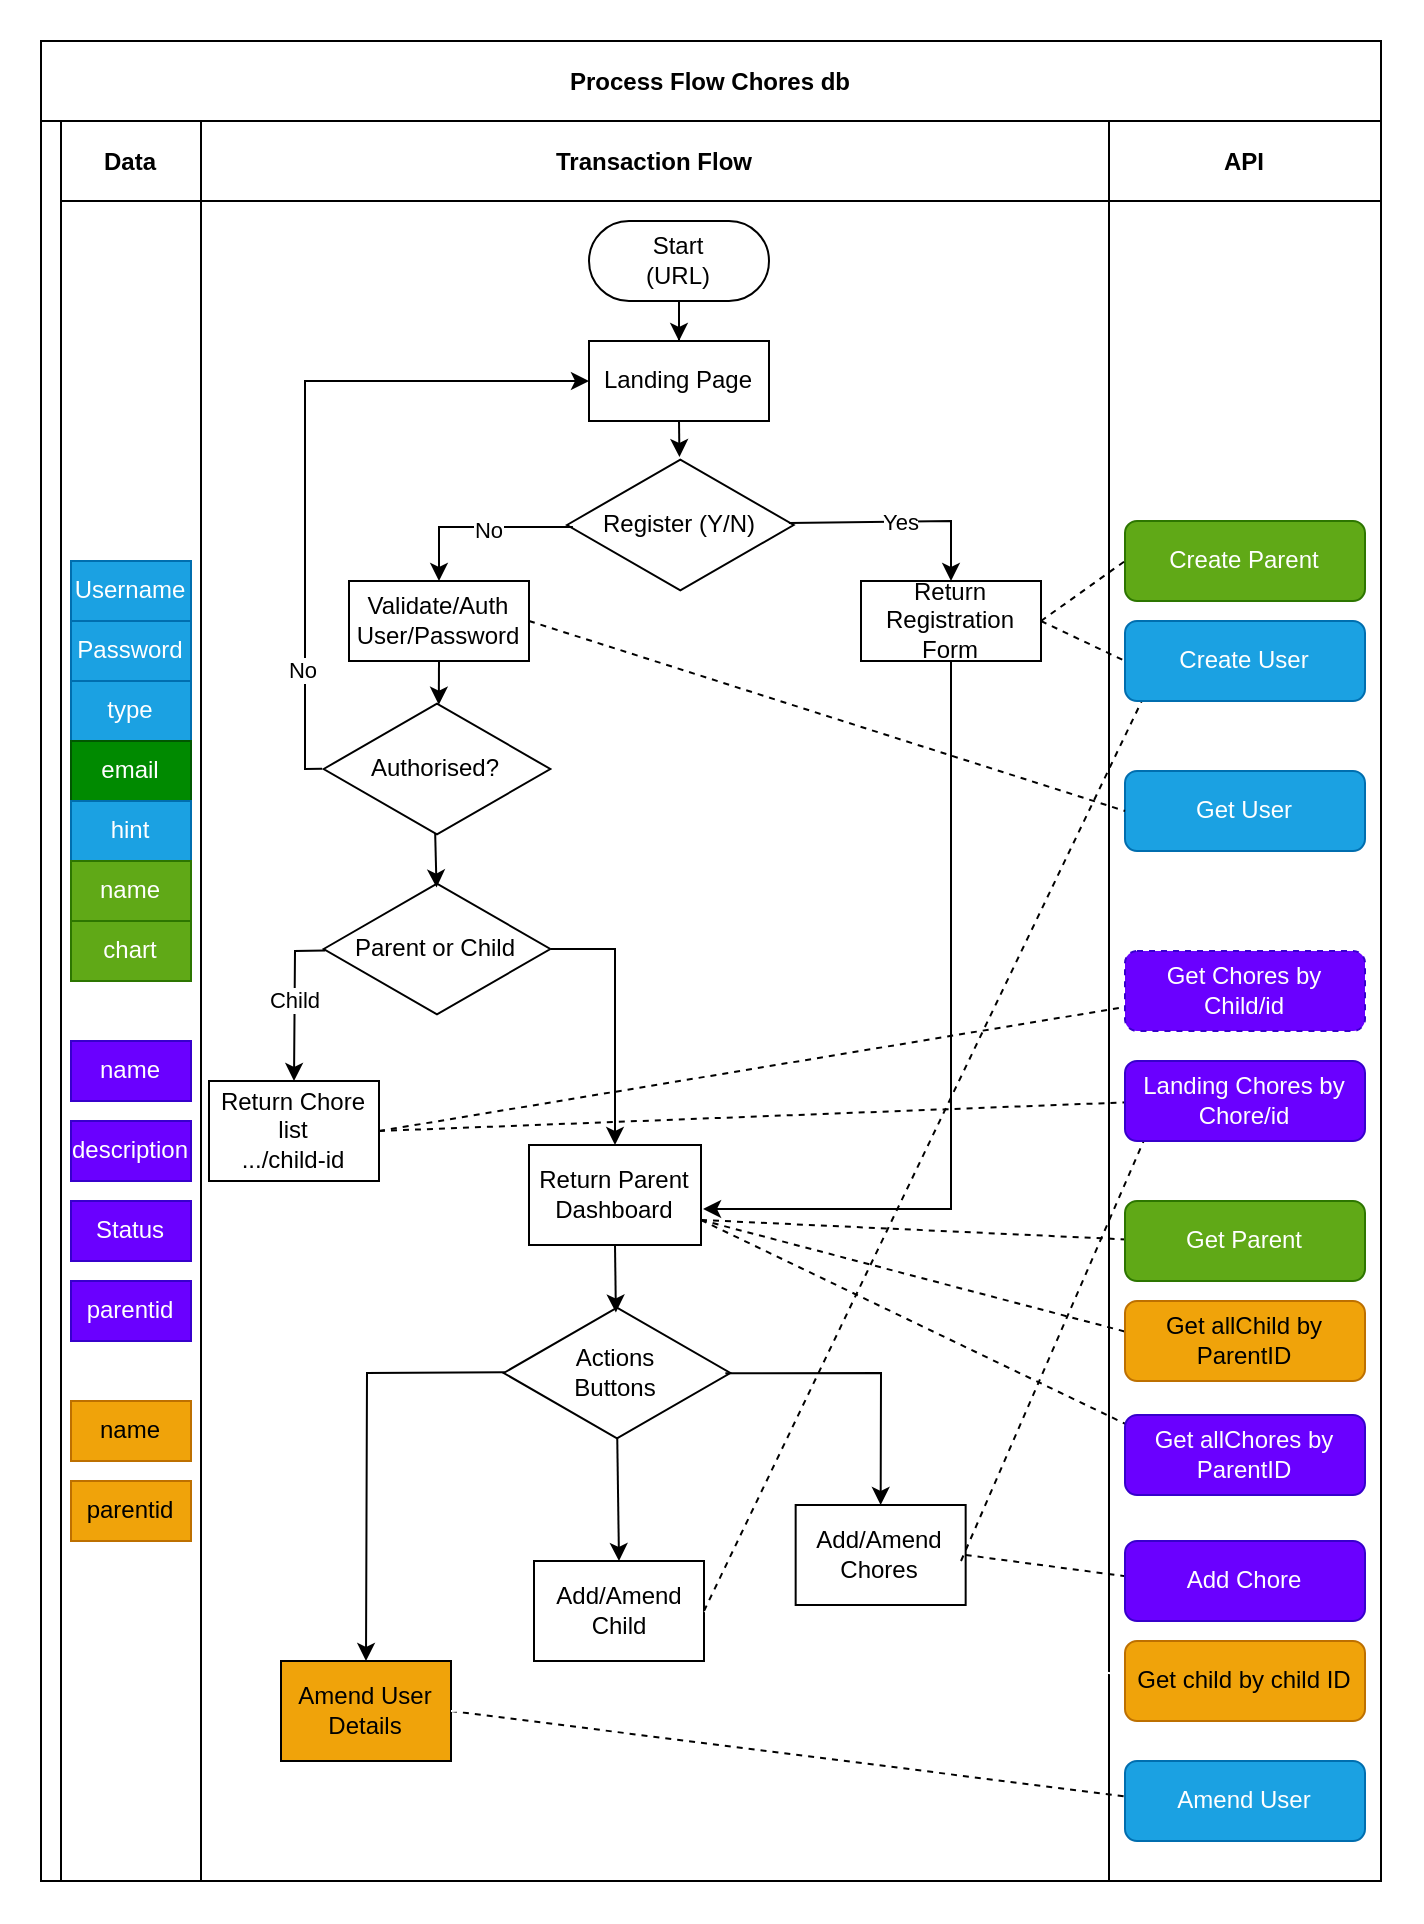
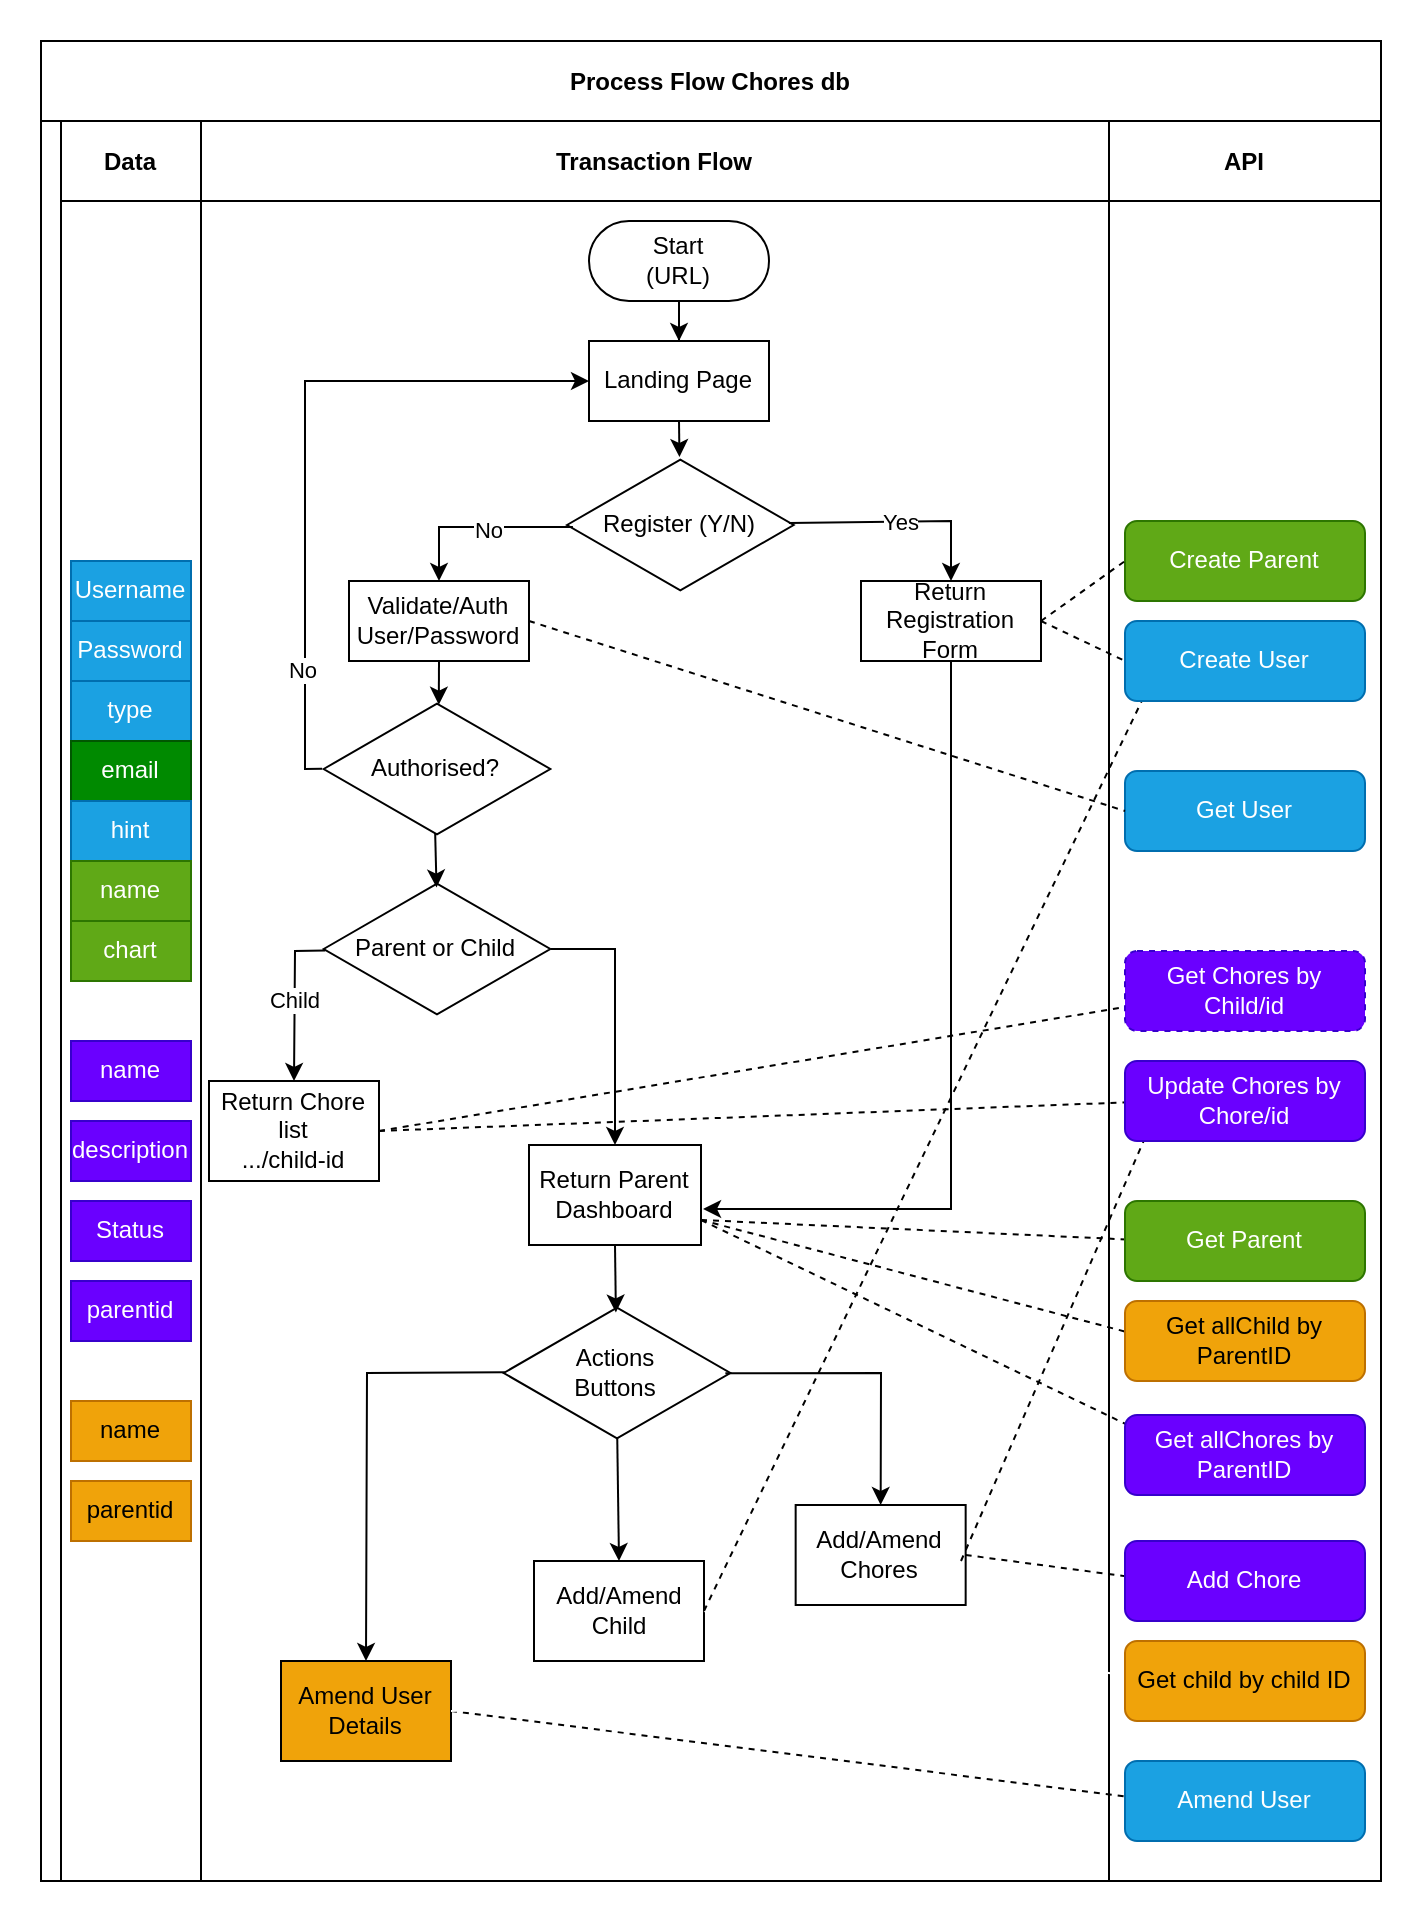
(1245, 1101) -> (1245, 1101)
